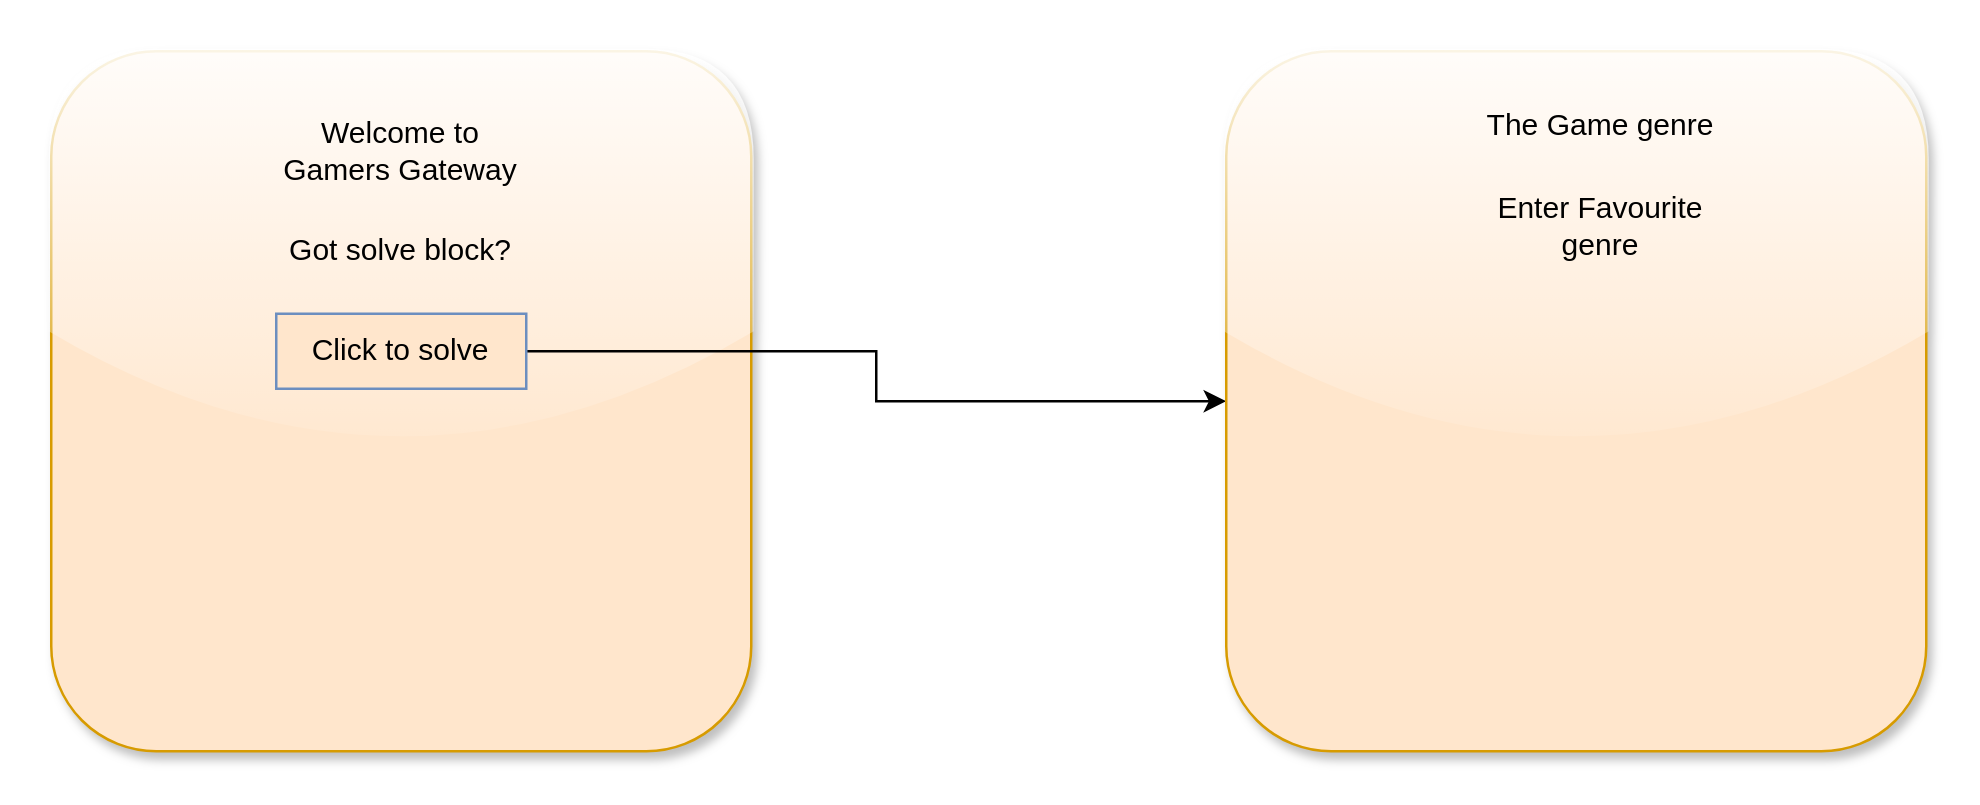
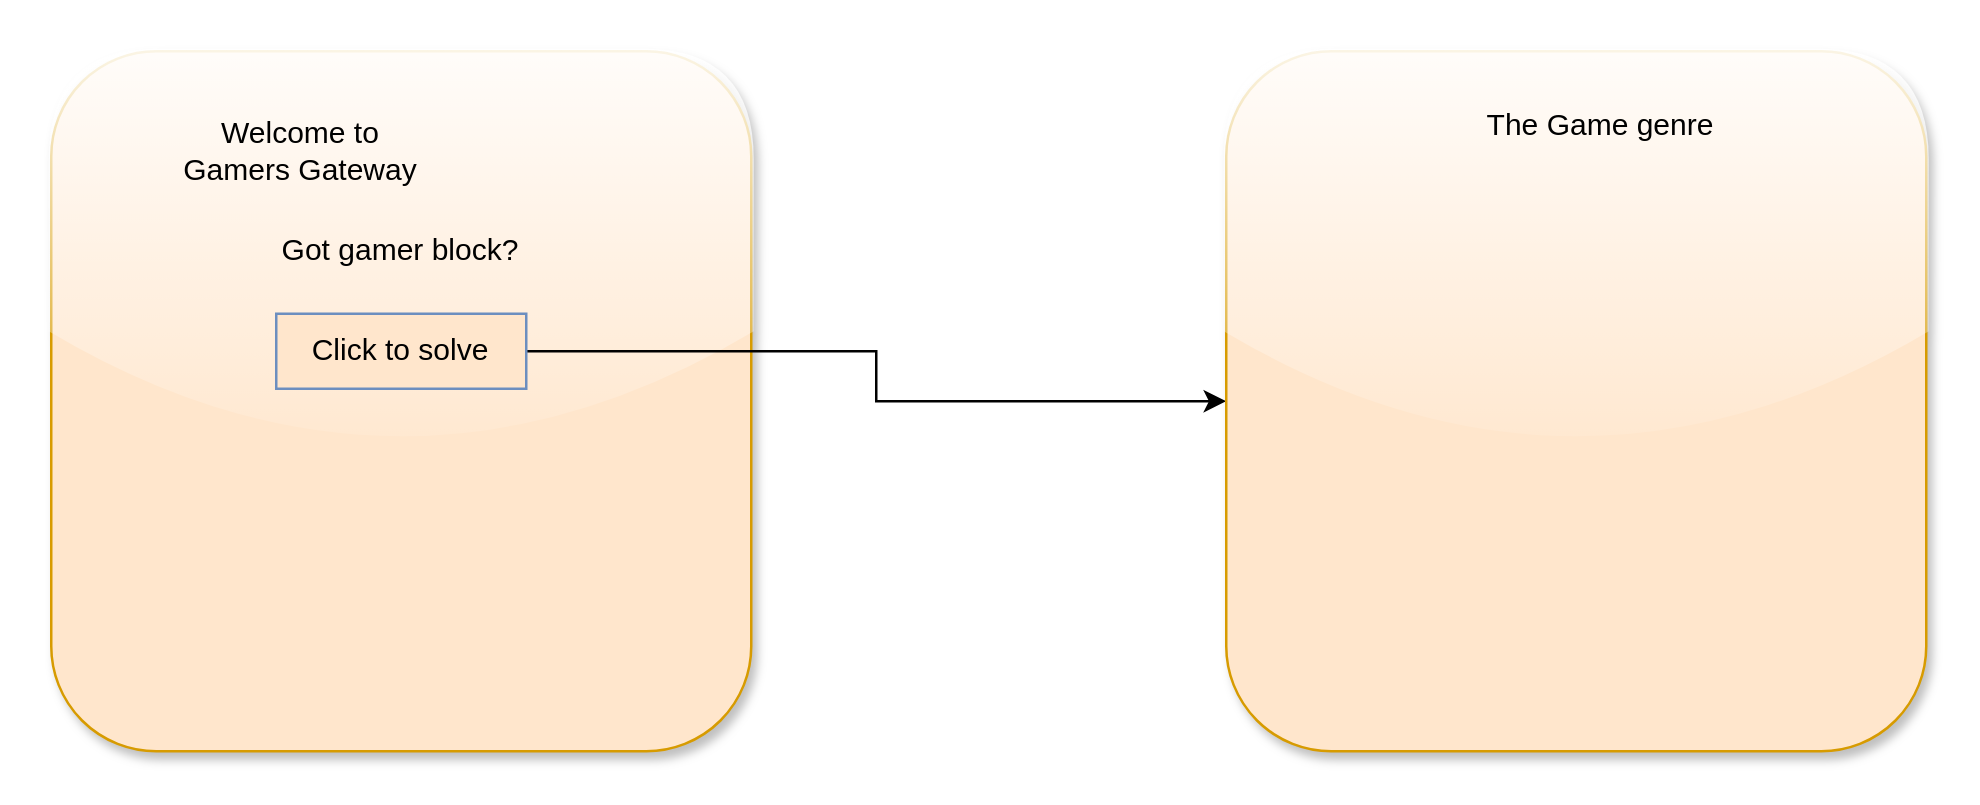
(401, 151) -> (301, 151)
(1601, 226) -> none
(401, 251) -> (401, 251)
